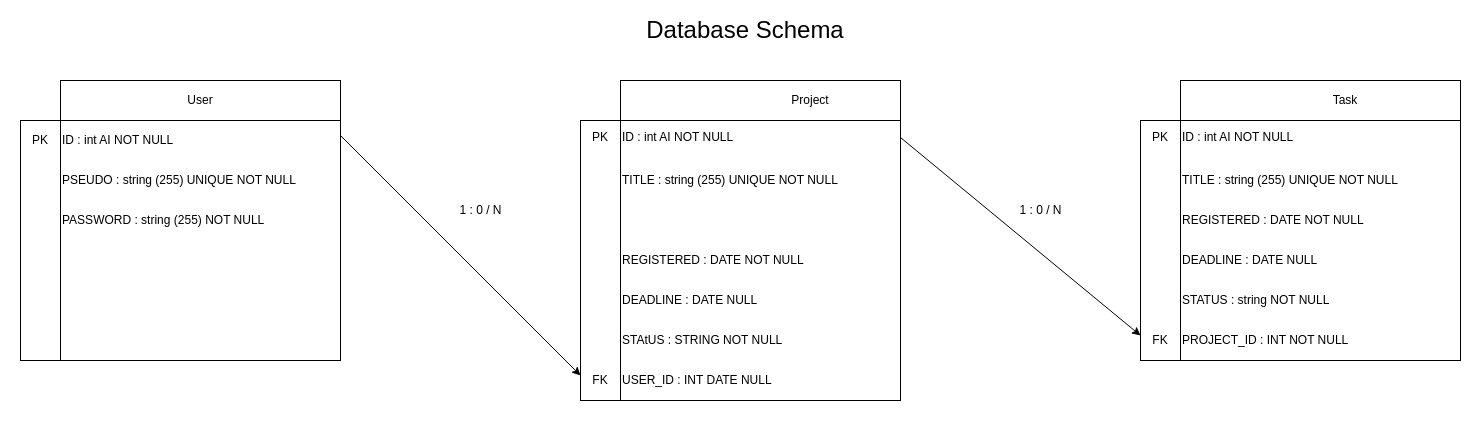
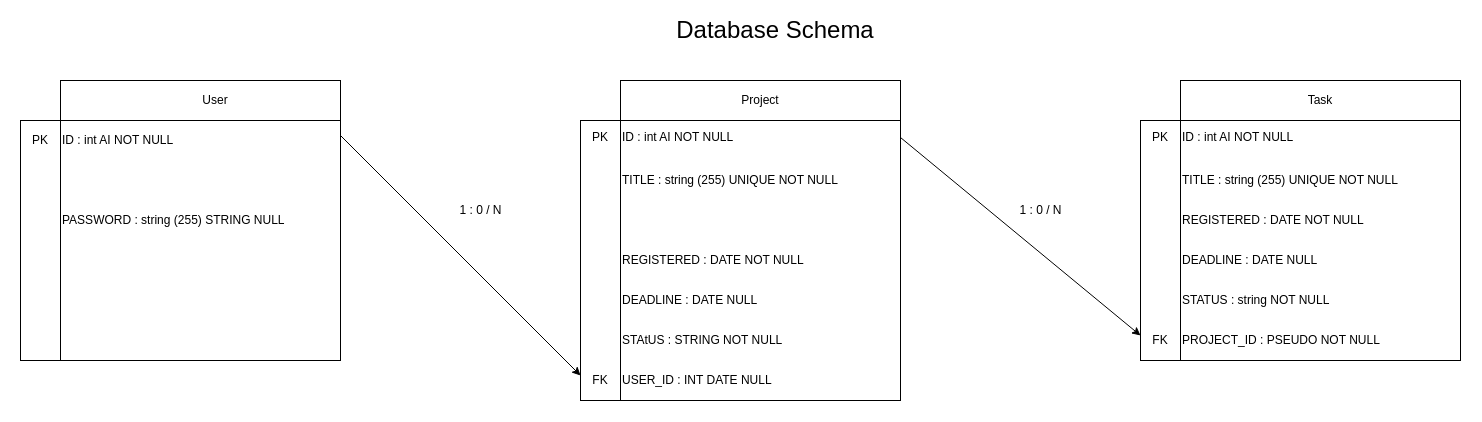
(746, 31) -> (776, 31)
(201, 101) -> (216, 101)
(811, 101) -> (761, 101)
(1346, 101) -> (1321, 101)
(201, 181) -> none
(159, 221) -> (169, 221)
(1259, 341) -> (1269, 341)
